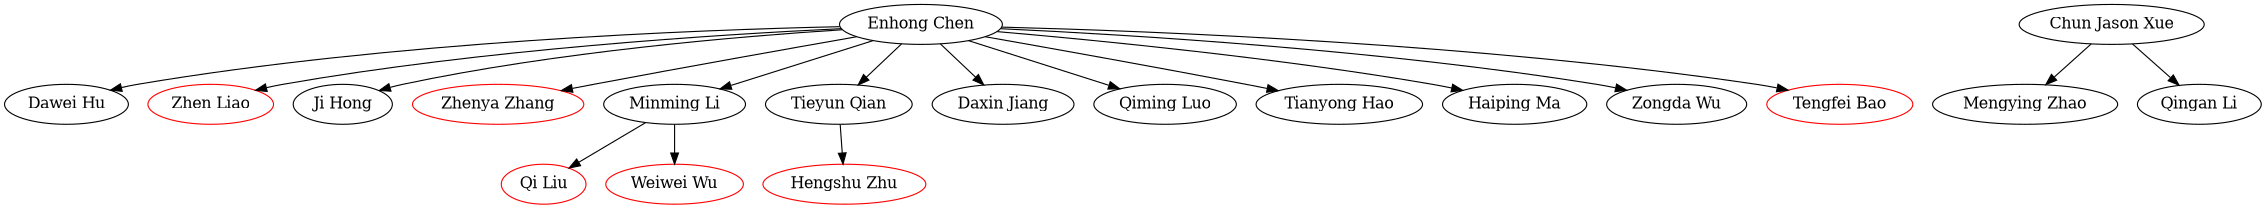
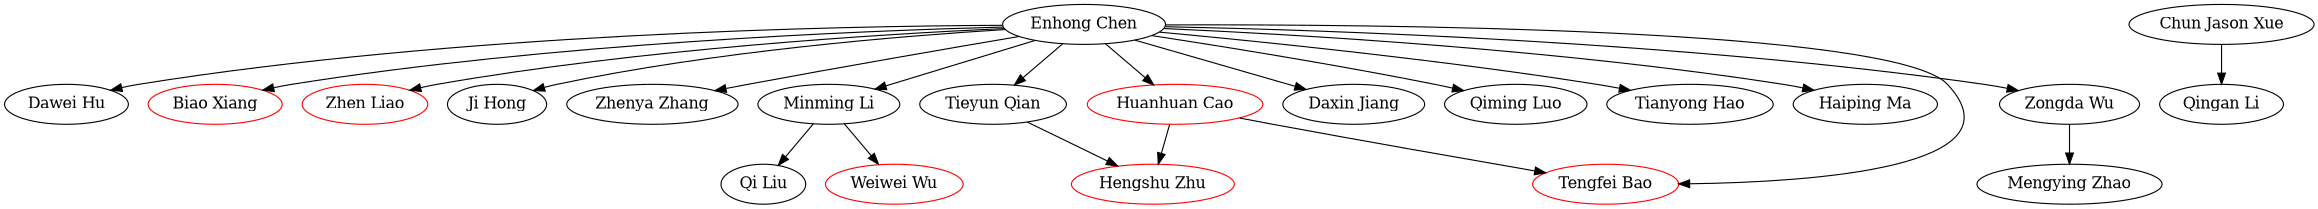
(2073, 61) -> (2070, 139)
none -> (215, 104)
(498, 104) -> (652, 104)
none -> (1175, 104)
(544, 184) -> (763, 184)
